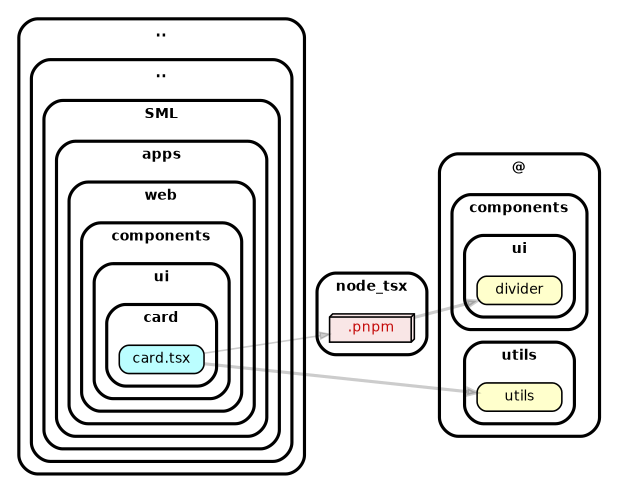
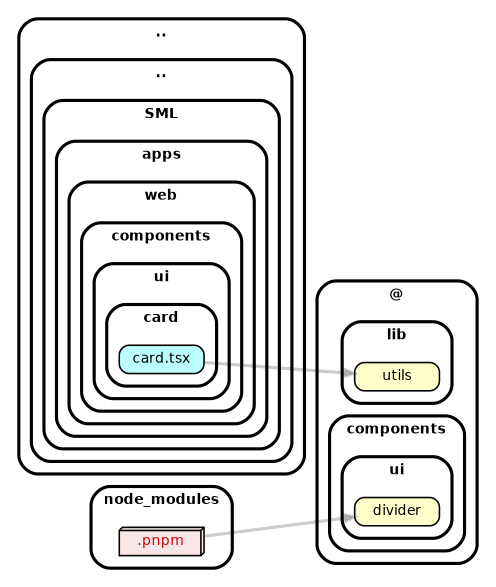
(372, 287) -> (162, 501)
(262, 344) -> none
(519, 356) -> (397, 336)
